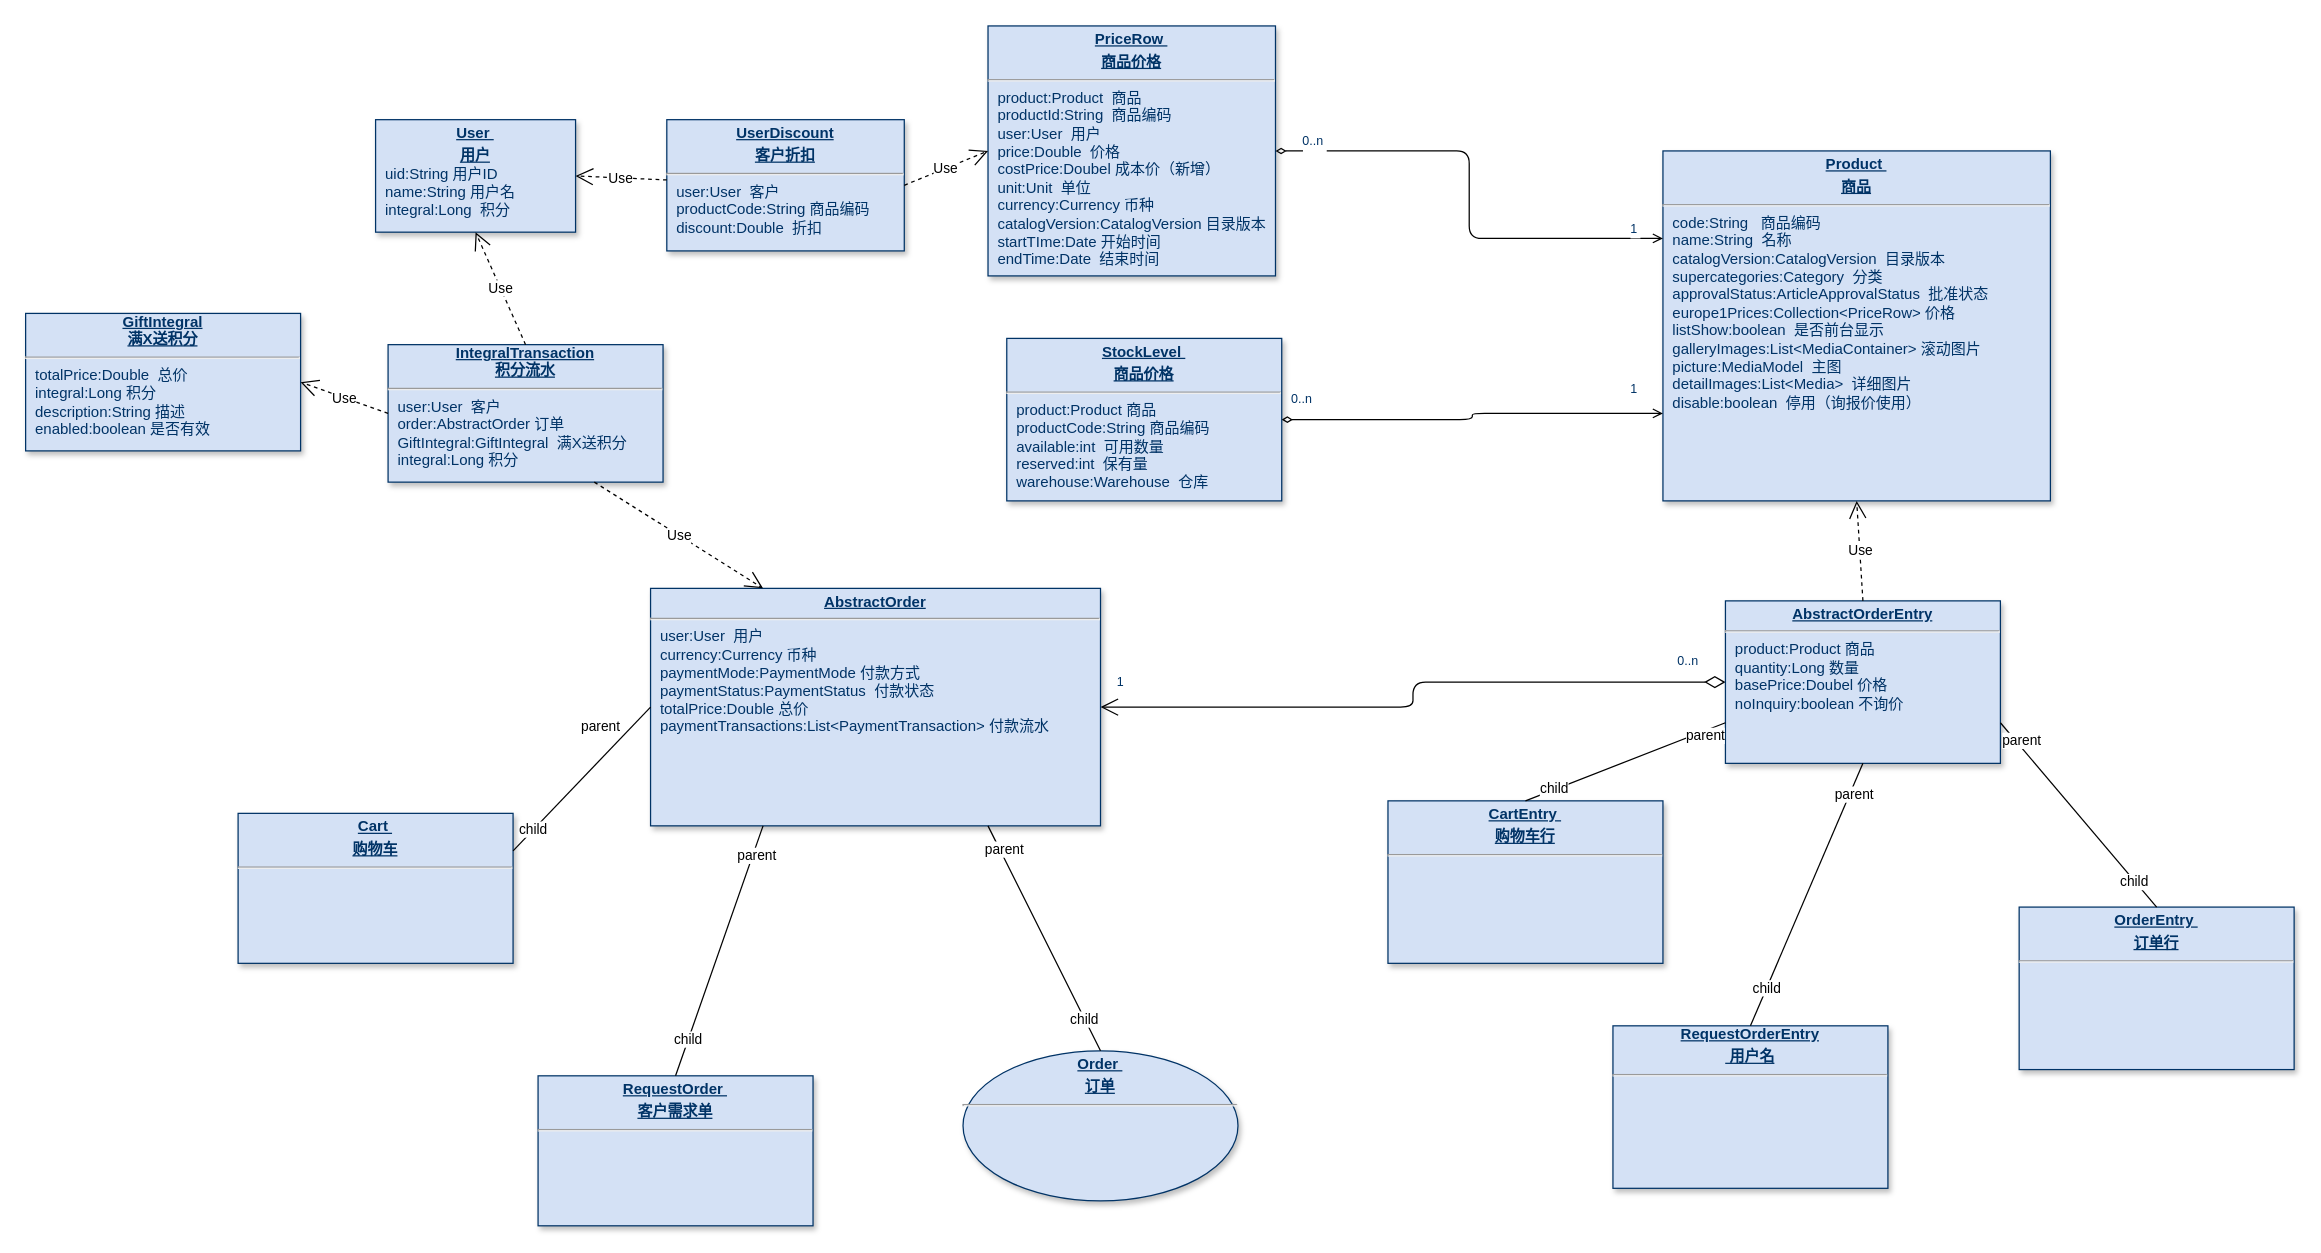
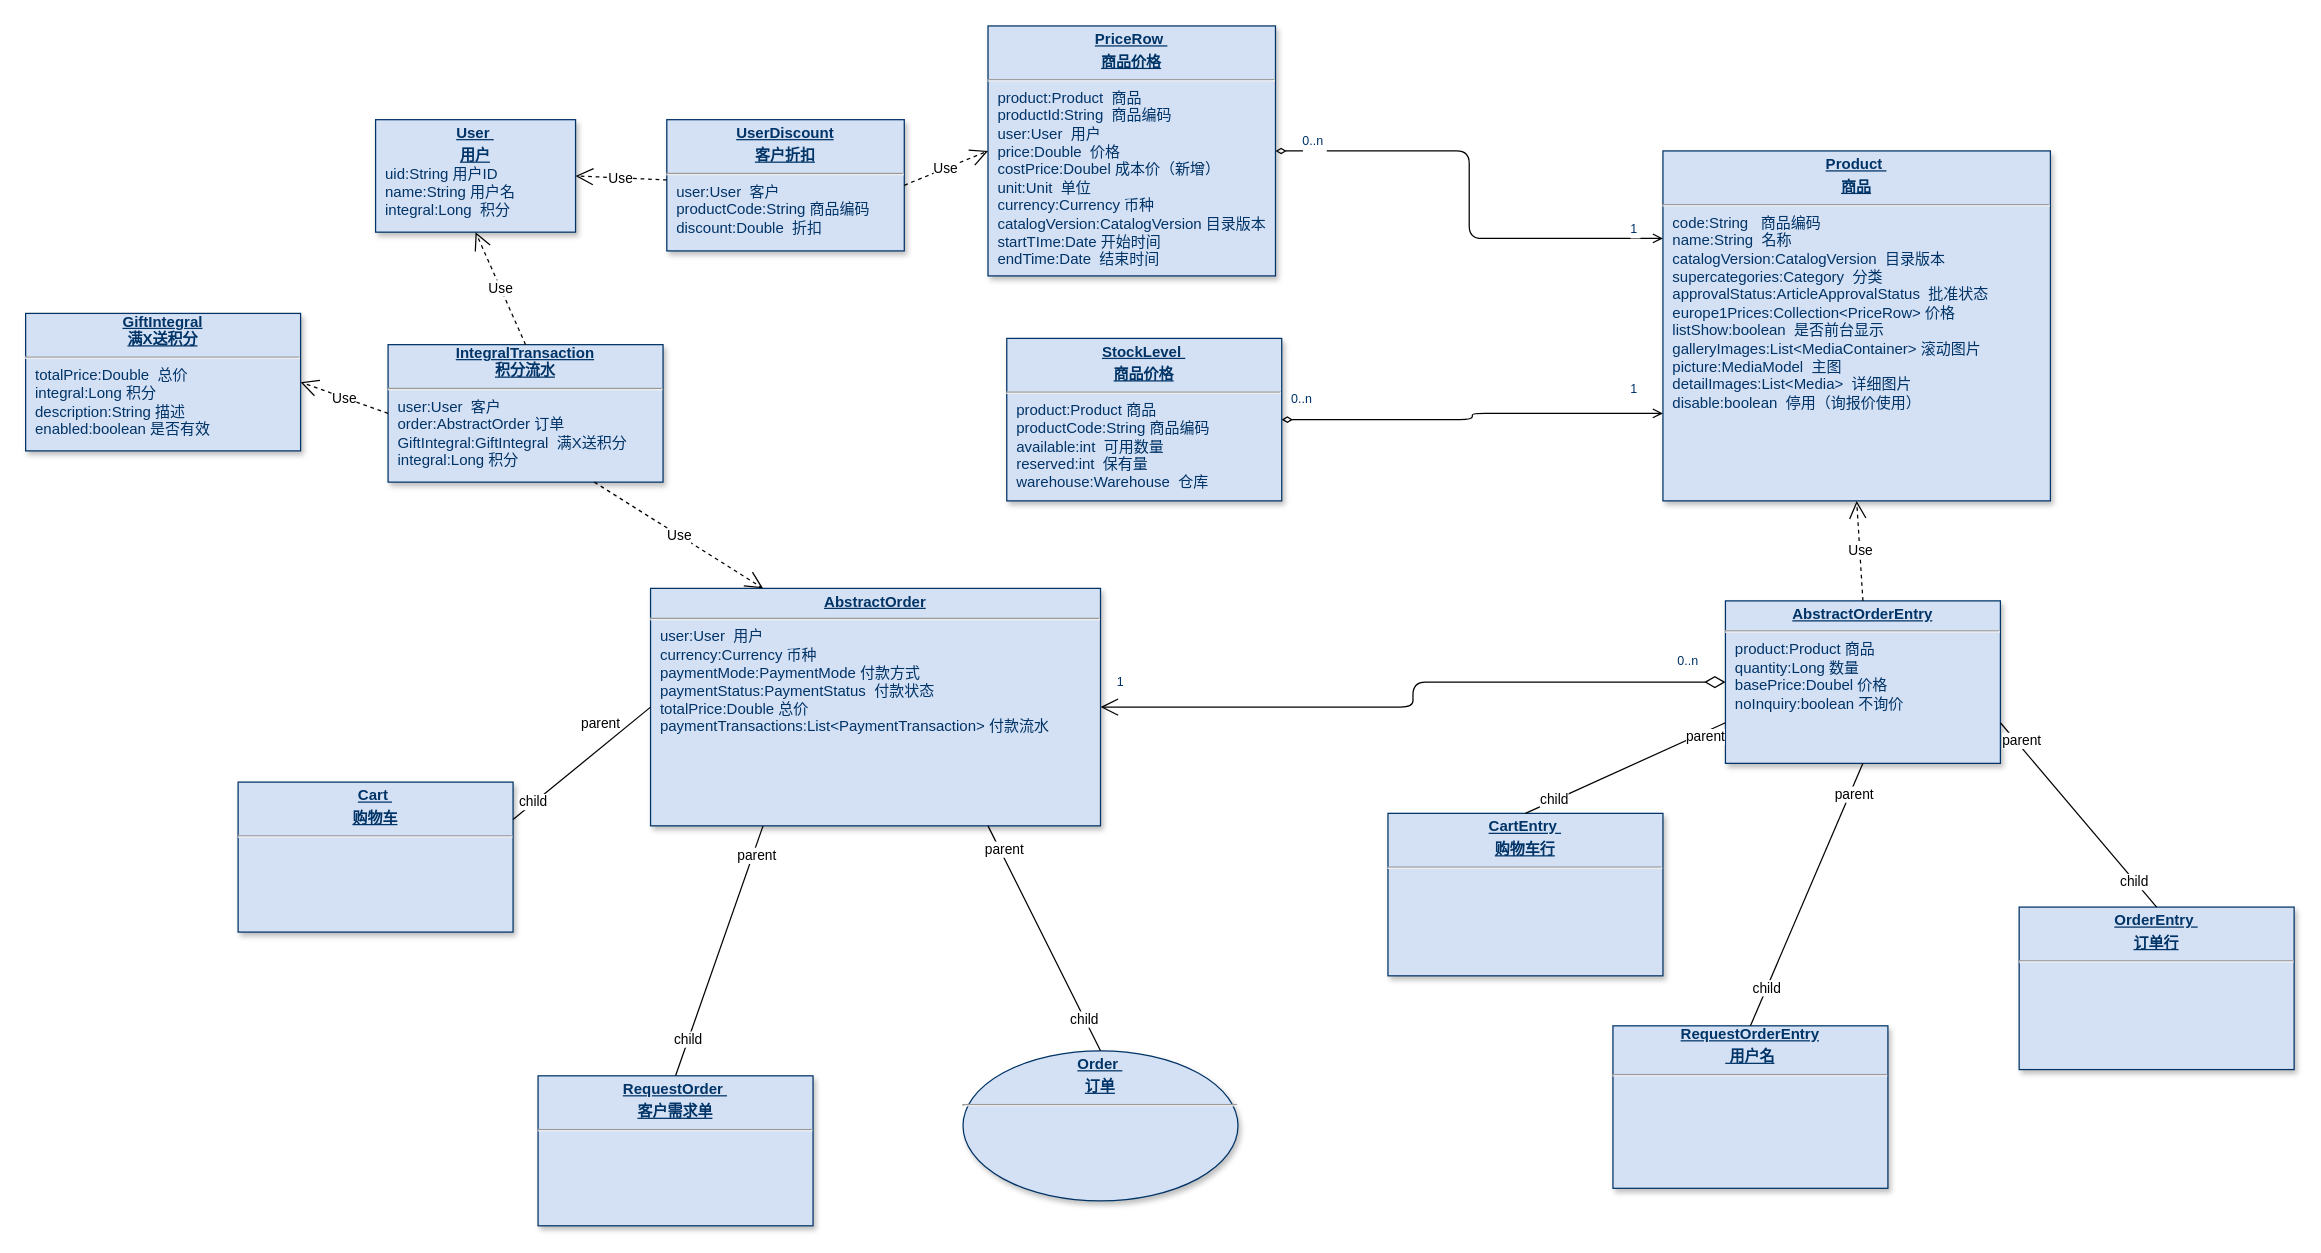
(1526, 882) -> (1526, 894)
(376, 888) -> (376, 857)
